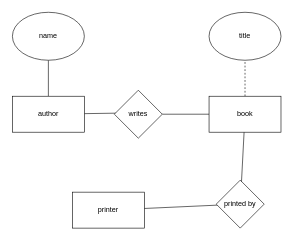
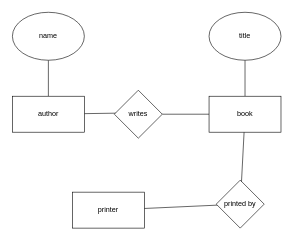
(245, 78) -> (245, 78)
